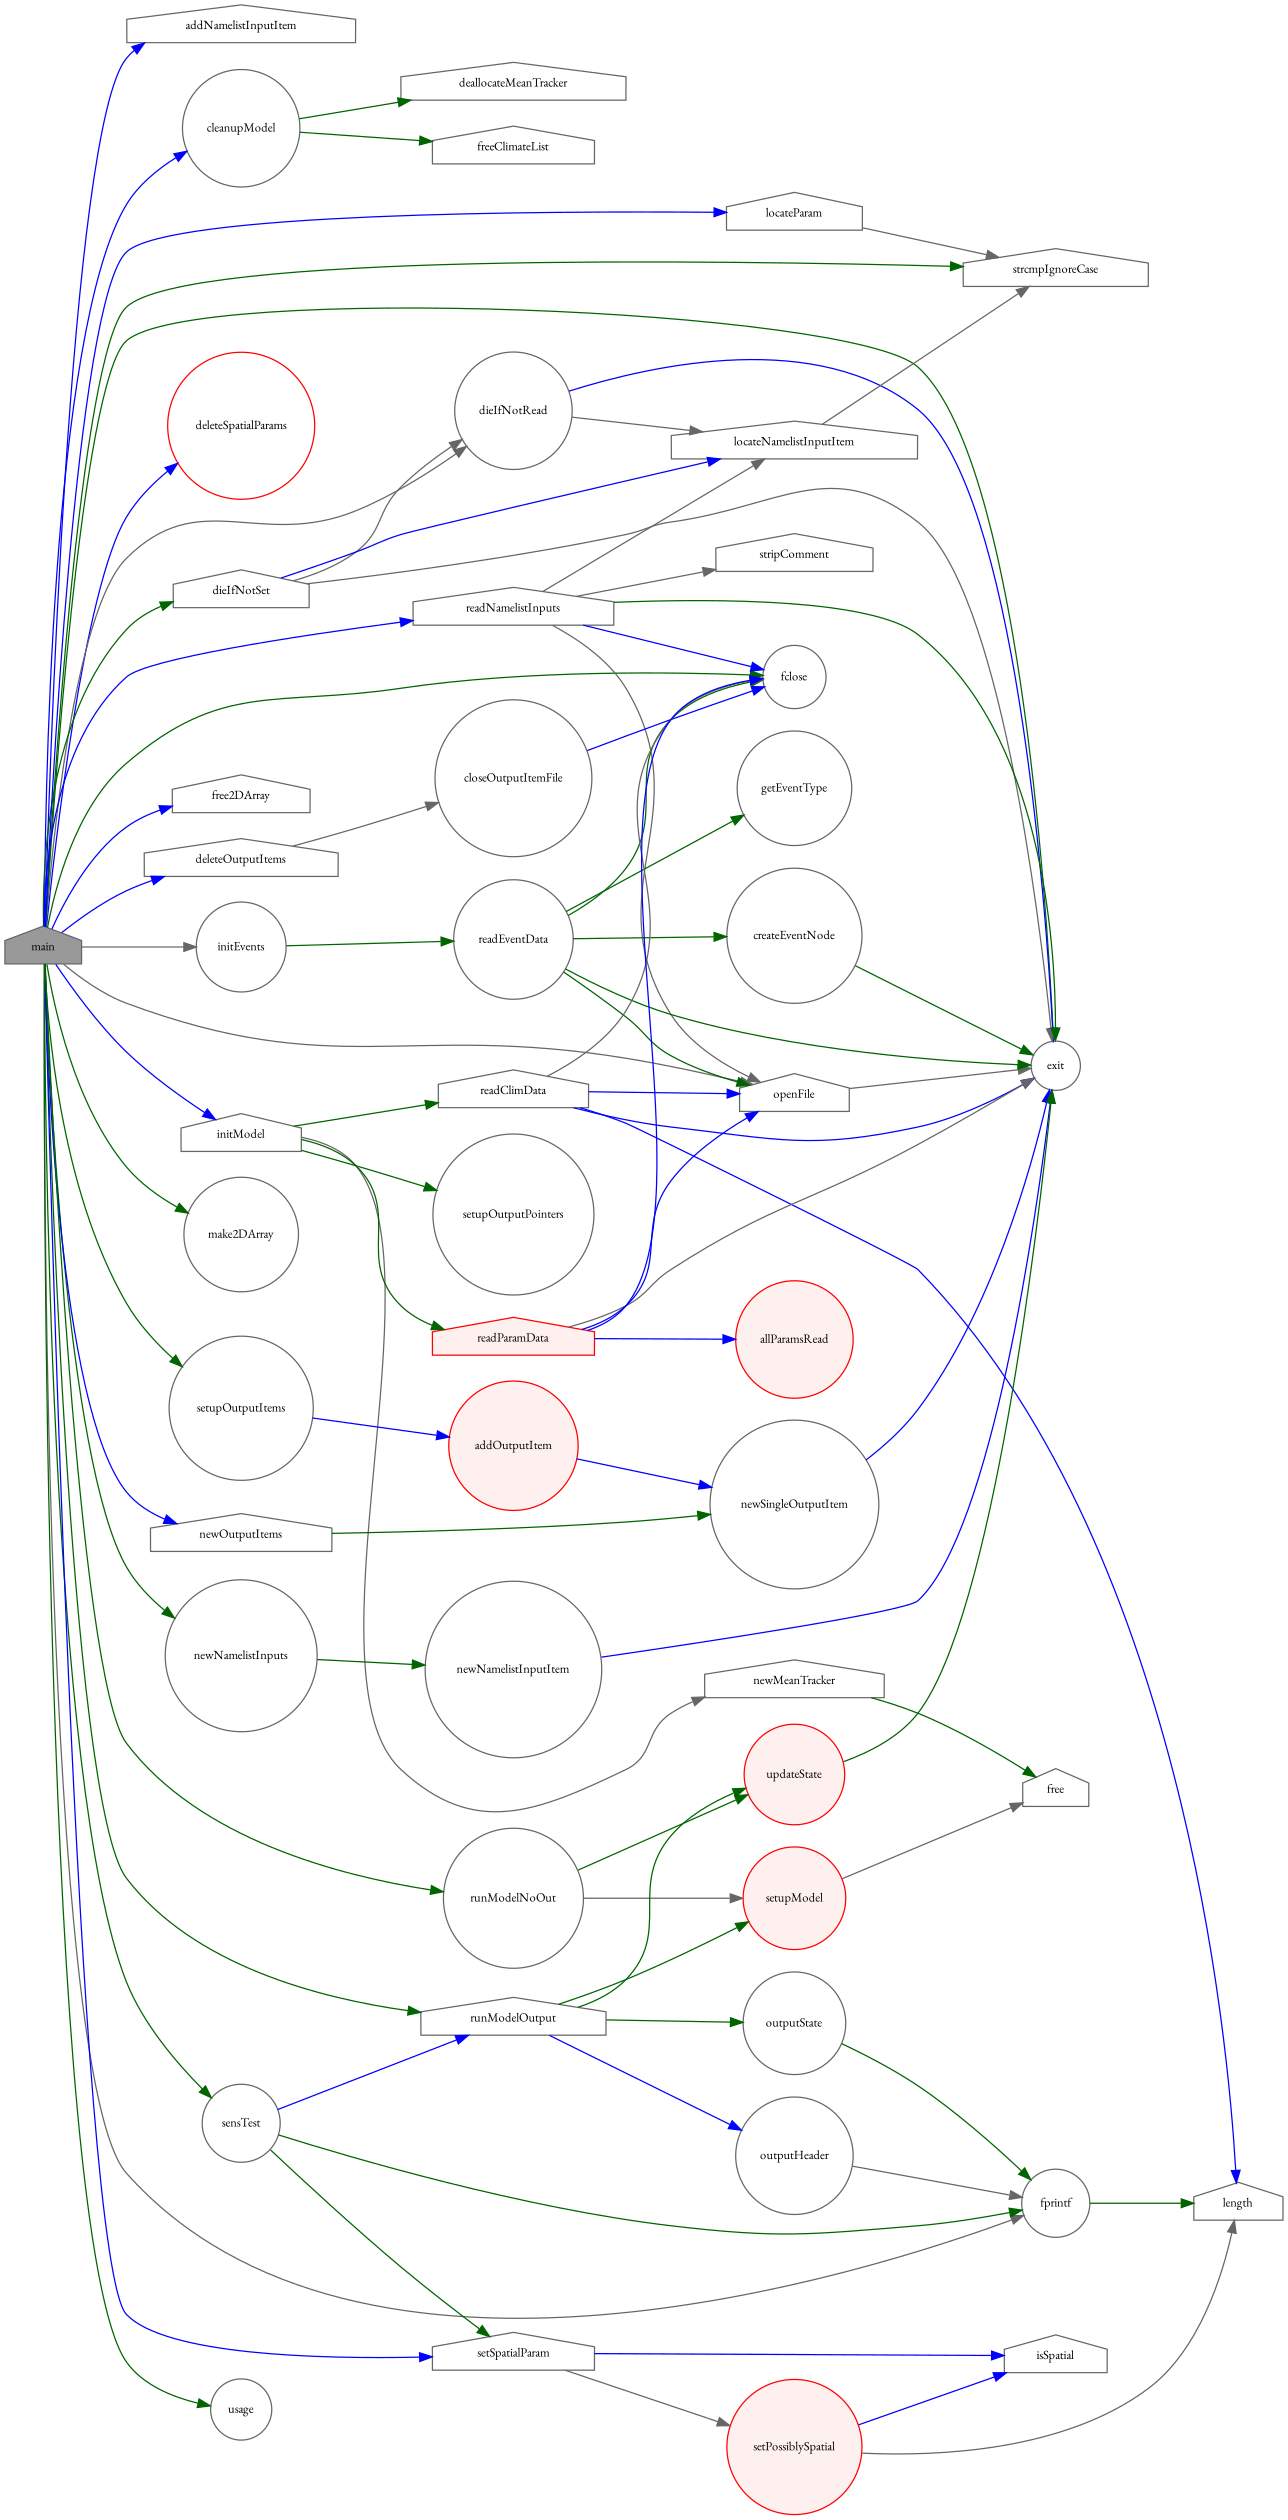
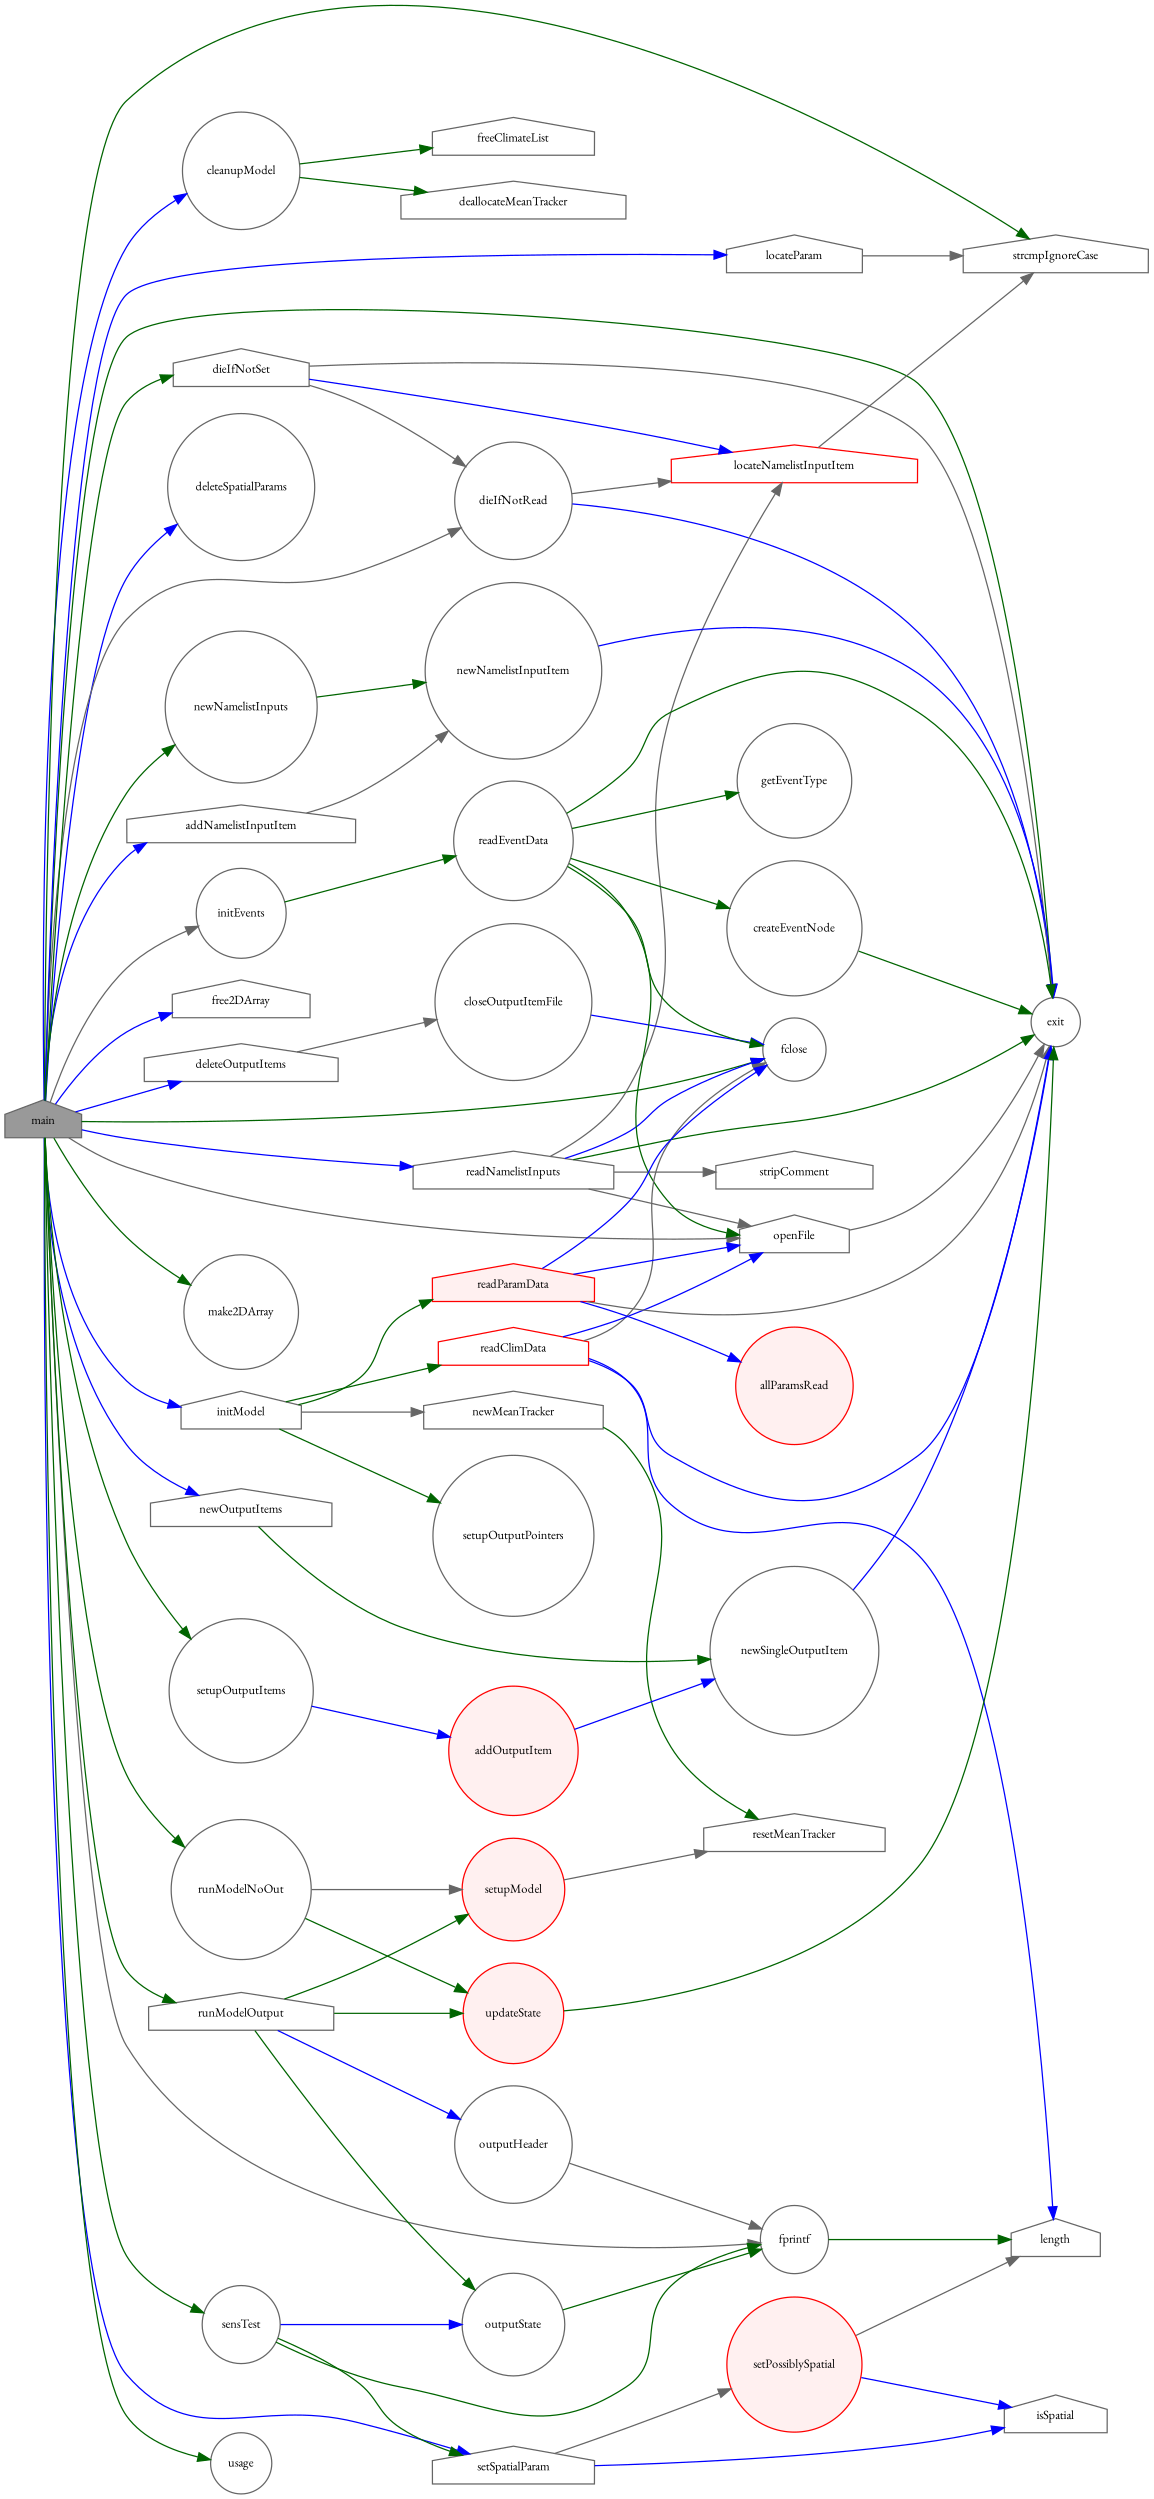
(241, 426) -> (241, 487)
(794, 442) -> (794, 466)
none -> (376, 783)
(513, 1091) -> (513, 1348)
(1056, 1790) -> (794, 1835)
(367, 2075) -> (365, 2325)
